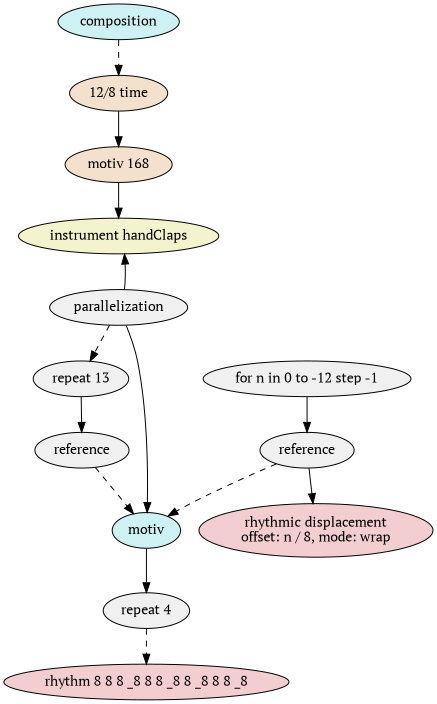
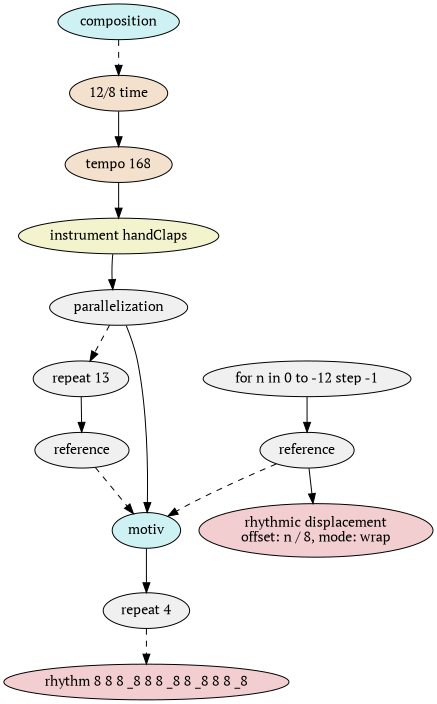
(119, 165) -> (119, 165)
(125, 277) -> (112, 267)
